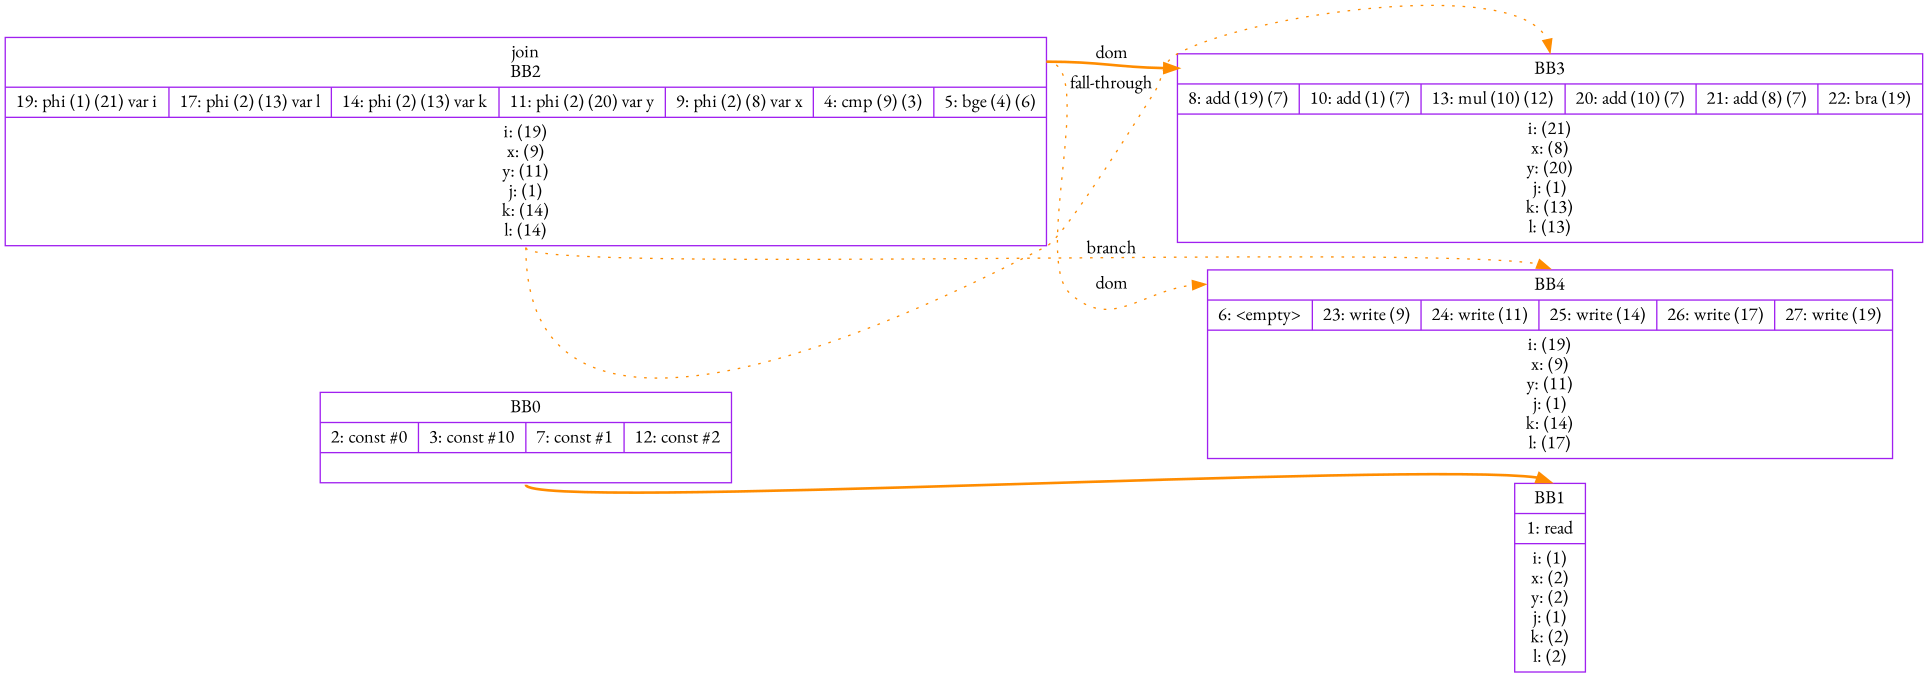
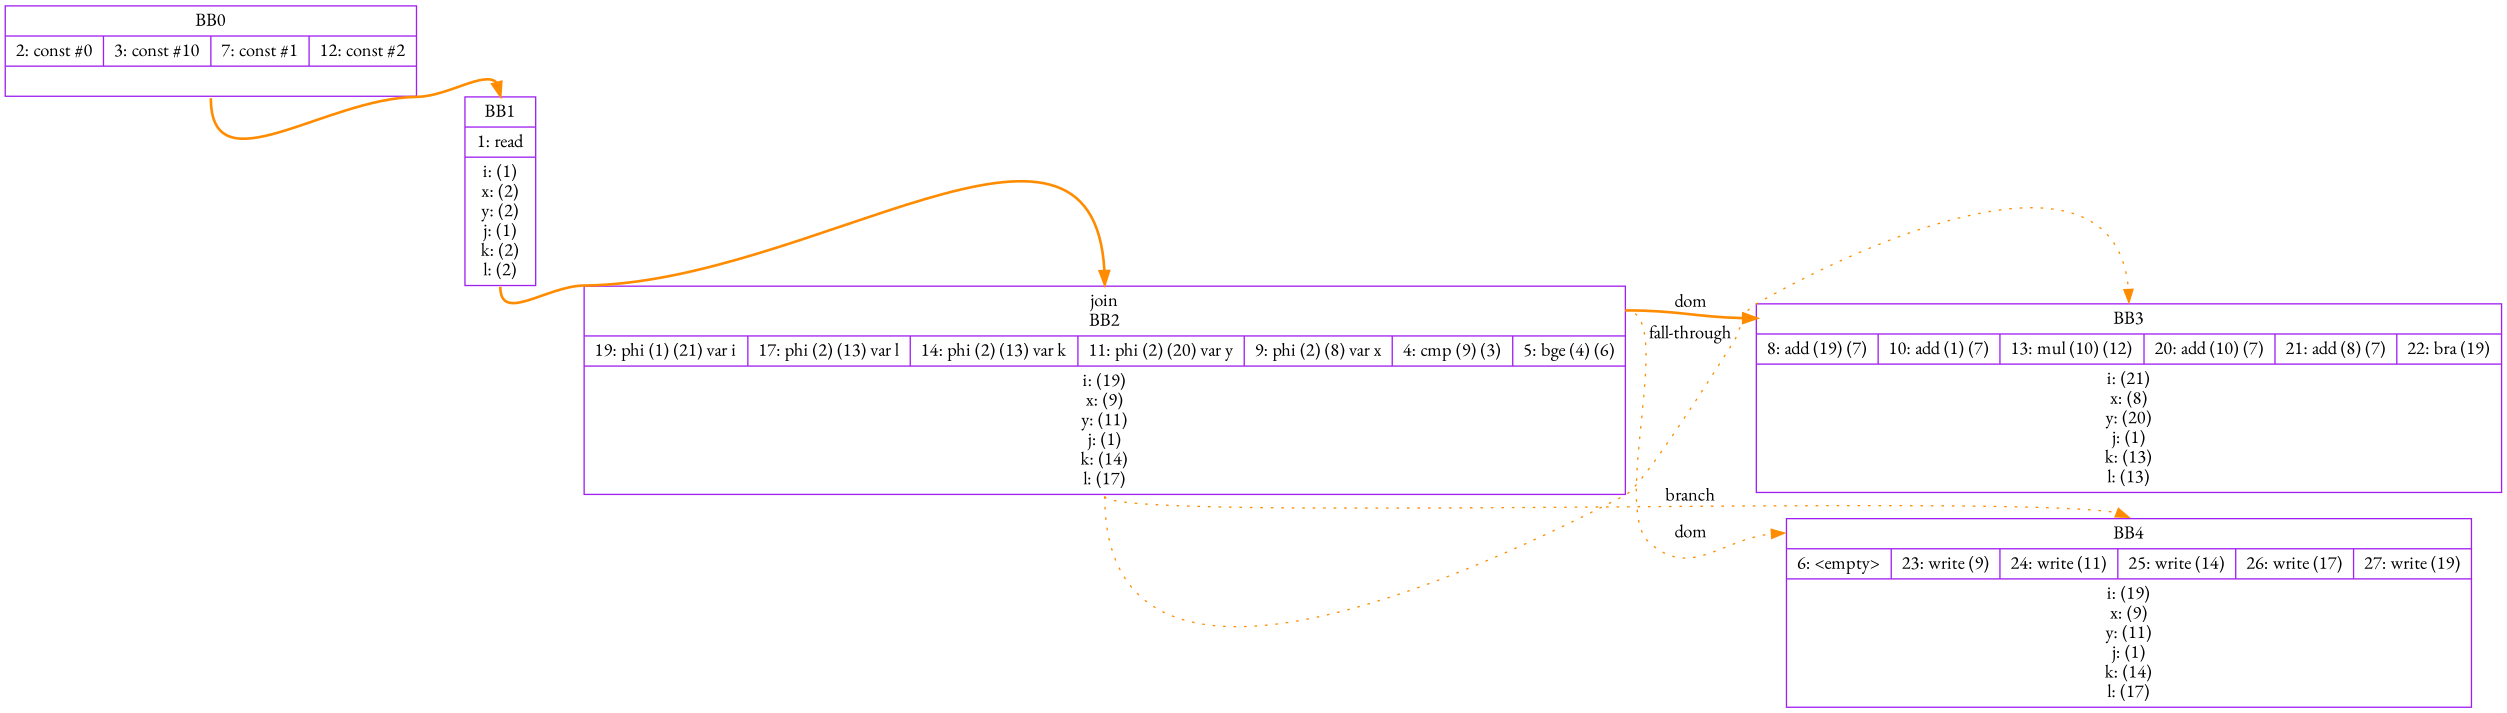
(526, 230) -> (1105, 479)
none -> (823, 232)
